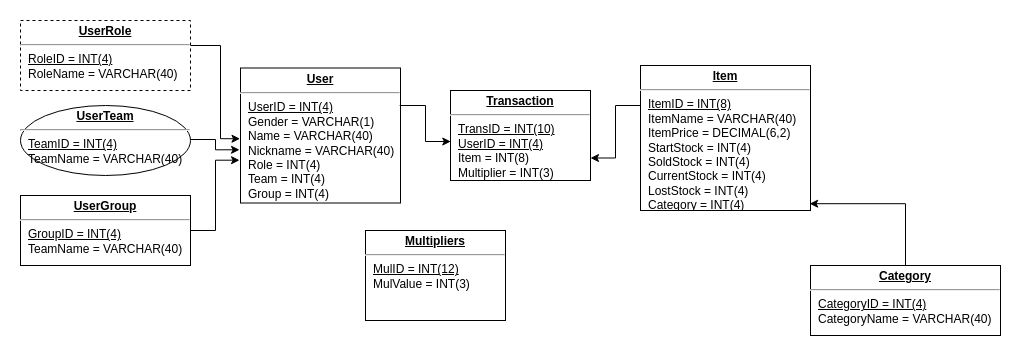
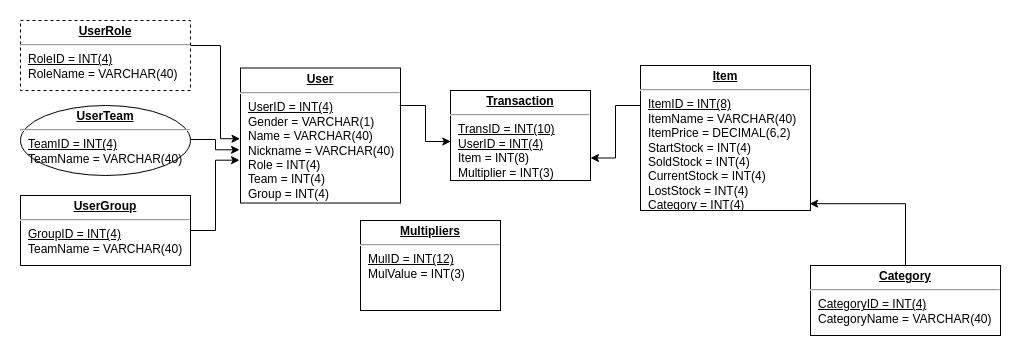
(436, 276) -> (431, 266)
